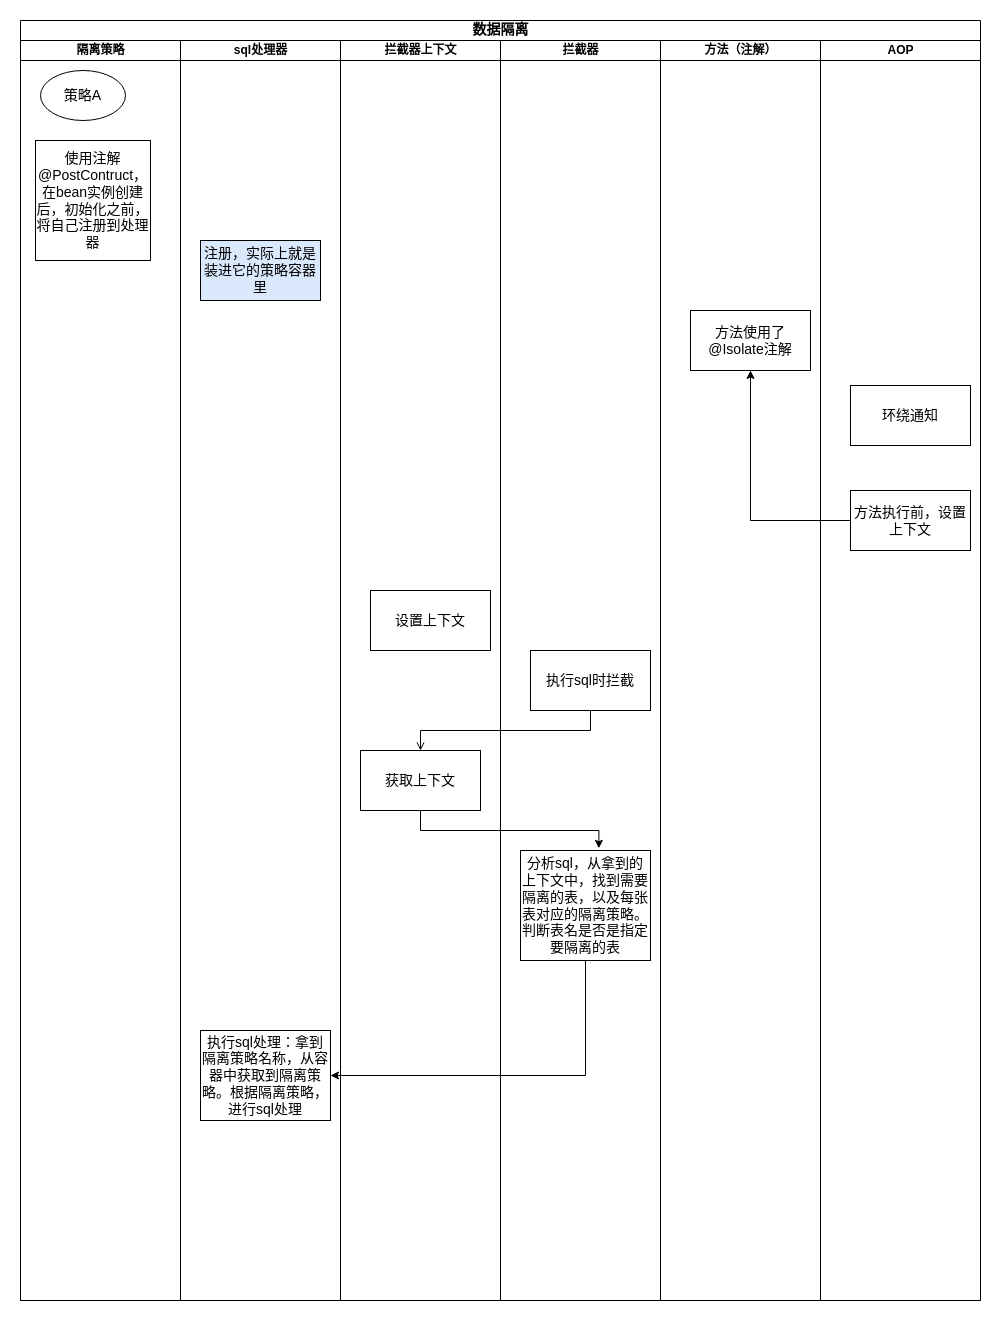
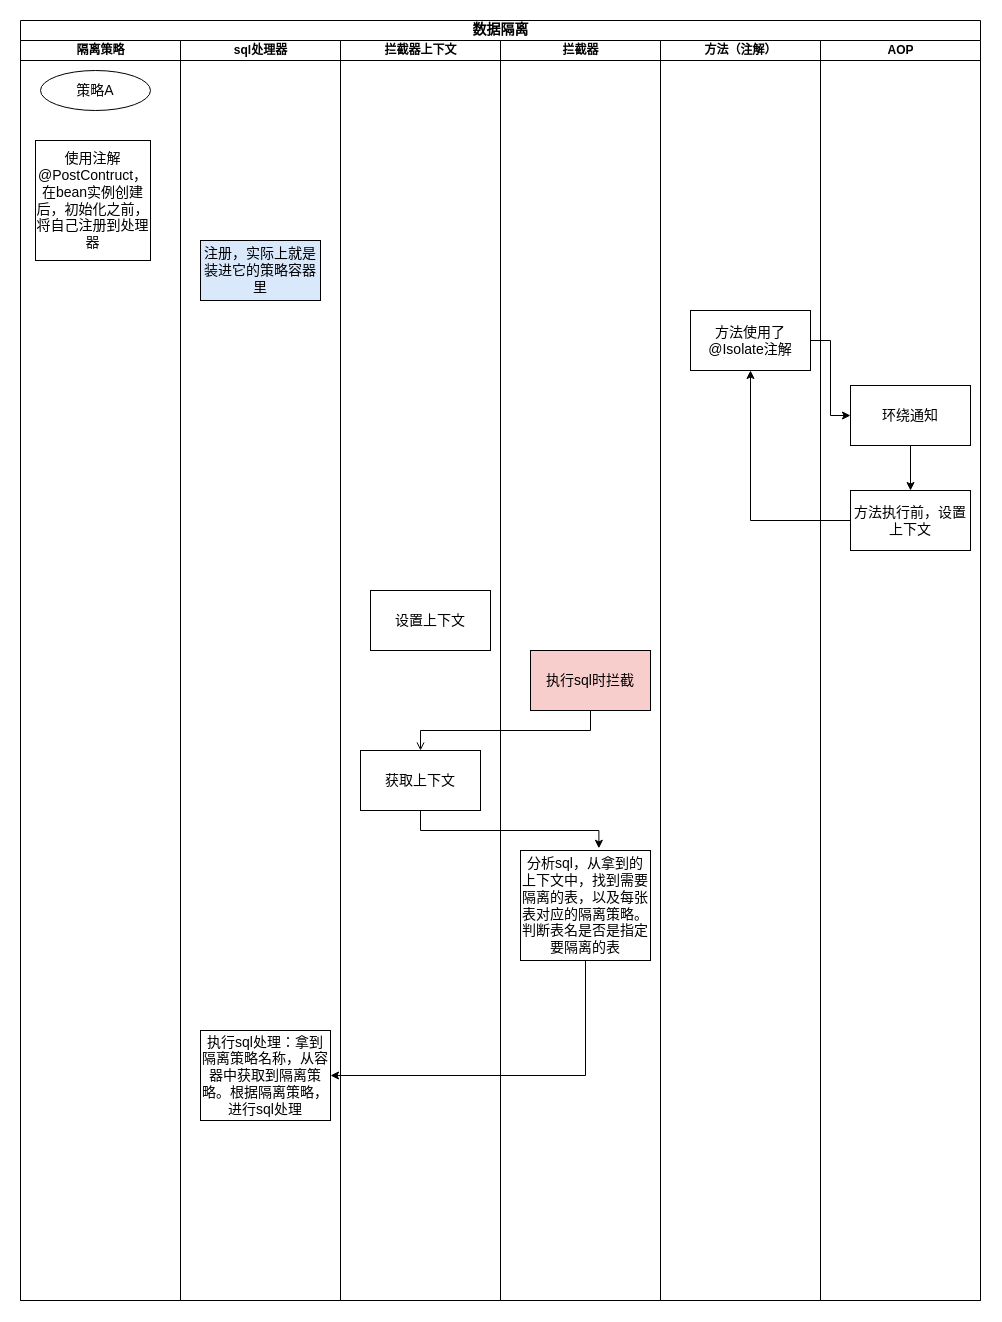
(83, 96) -> (96, 91)
none -> (831, 375)
none -> (911, 465)
(591, 681) -> (591, 681)
